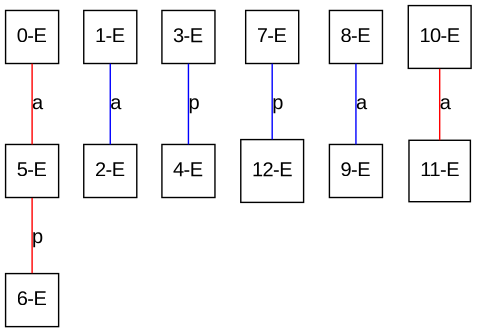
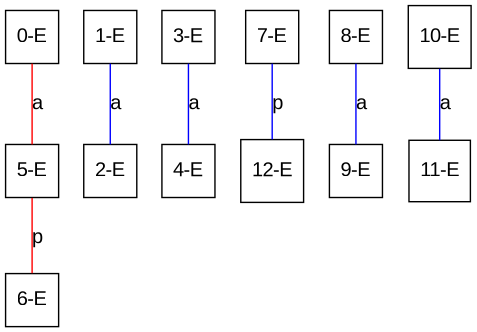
(194, 104) -> (194, 104)
(440, 105) -> (440, 105)
